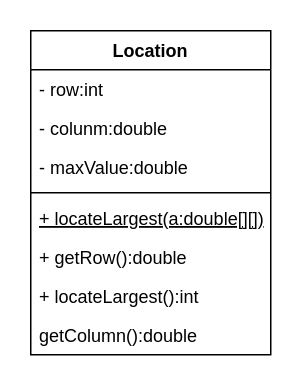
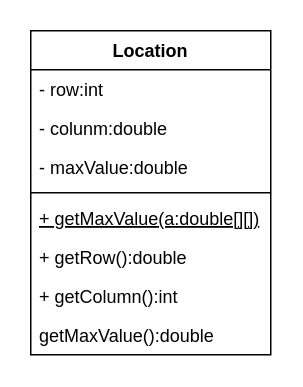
(176, 219) -> (166, 219)
(135, 297) -> (115, 297)
(123, 336) -> (133, 336)
